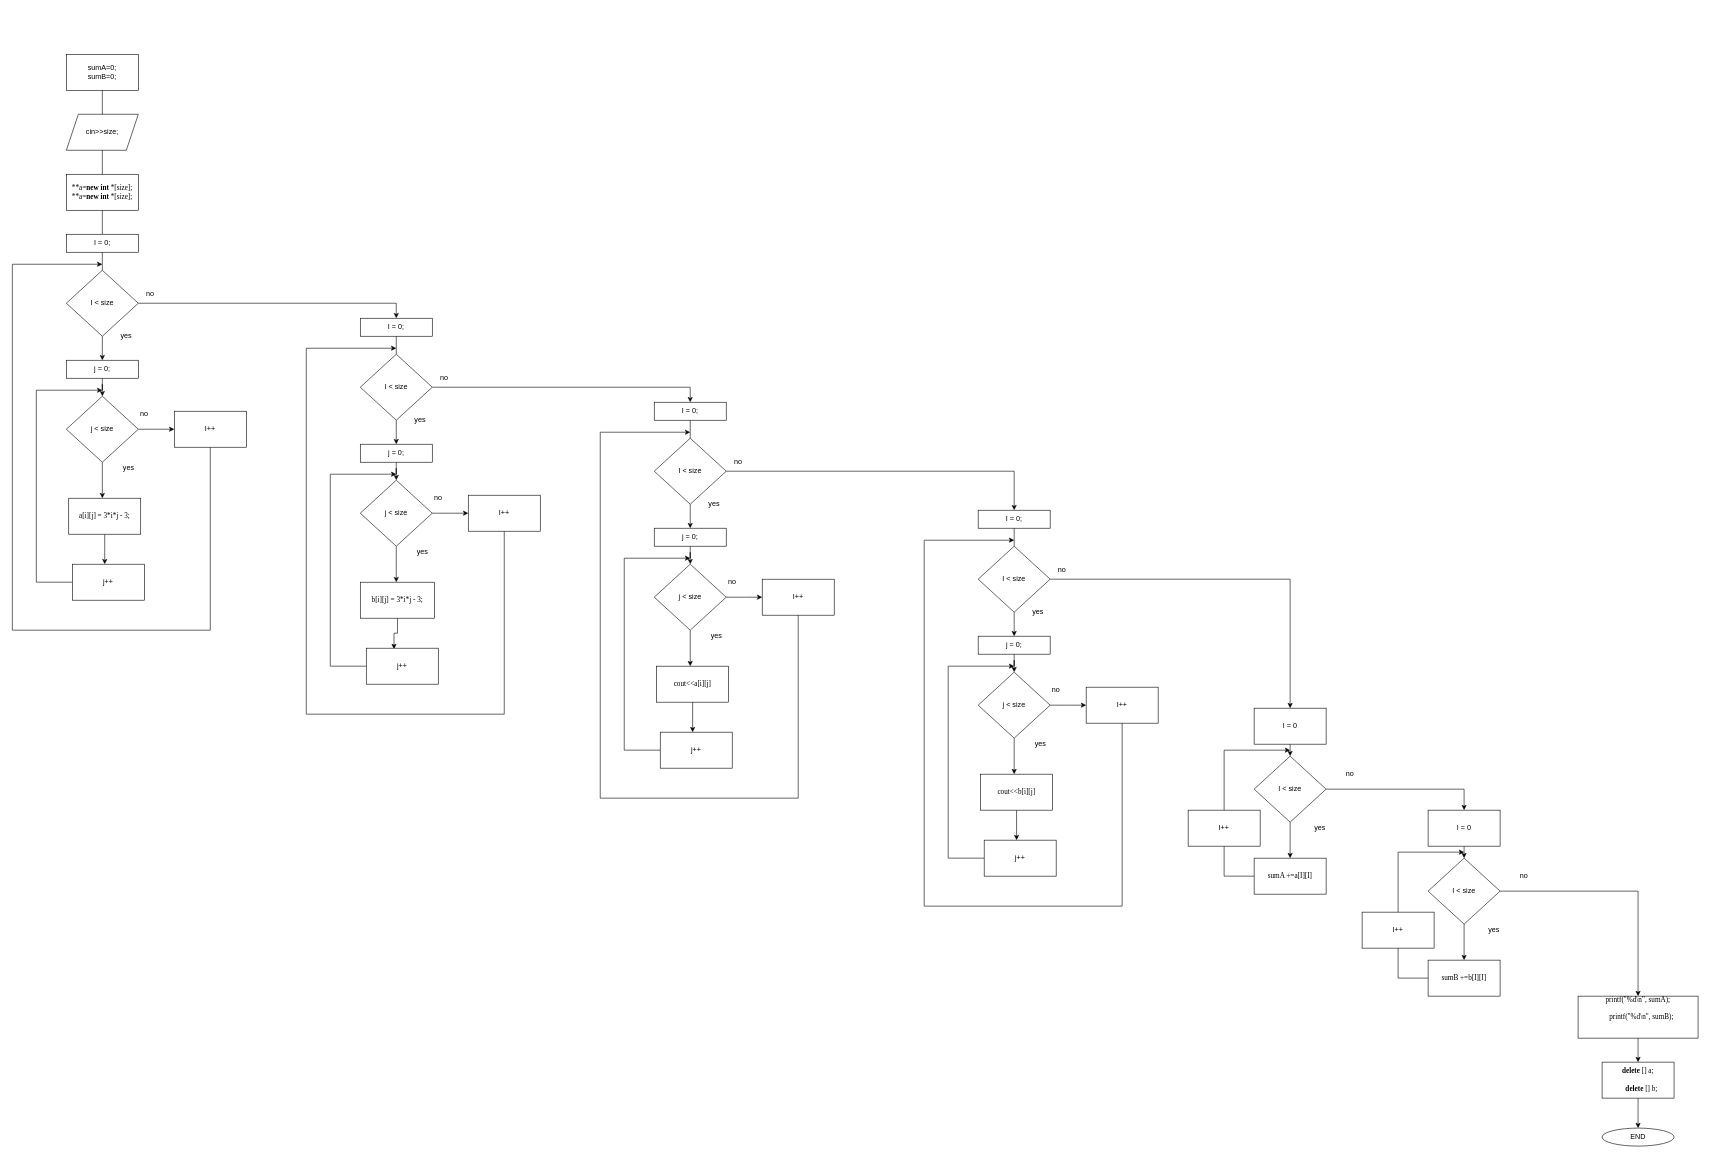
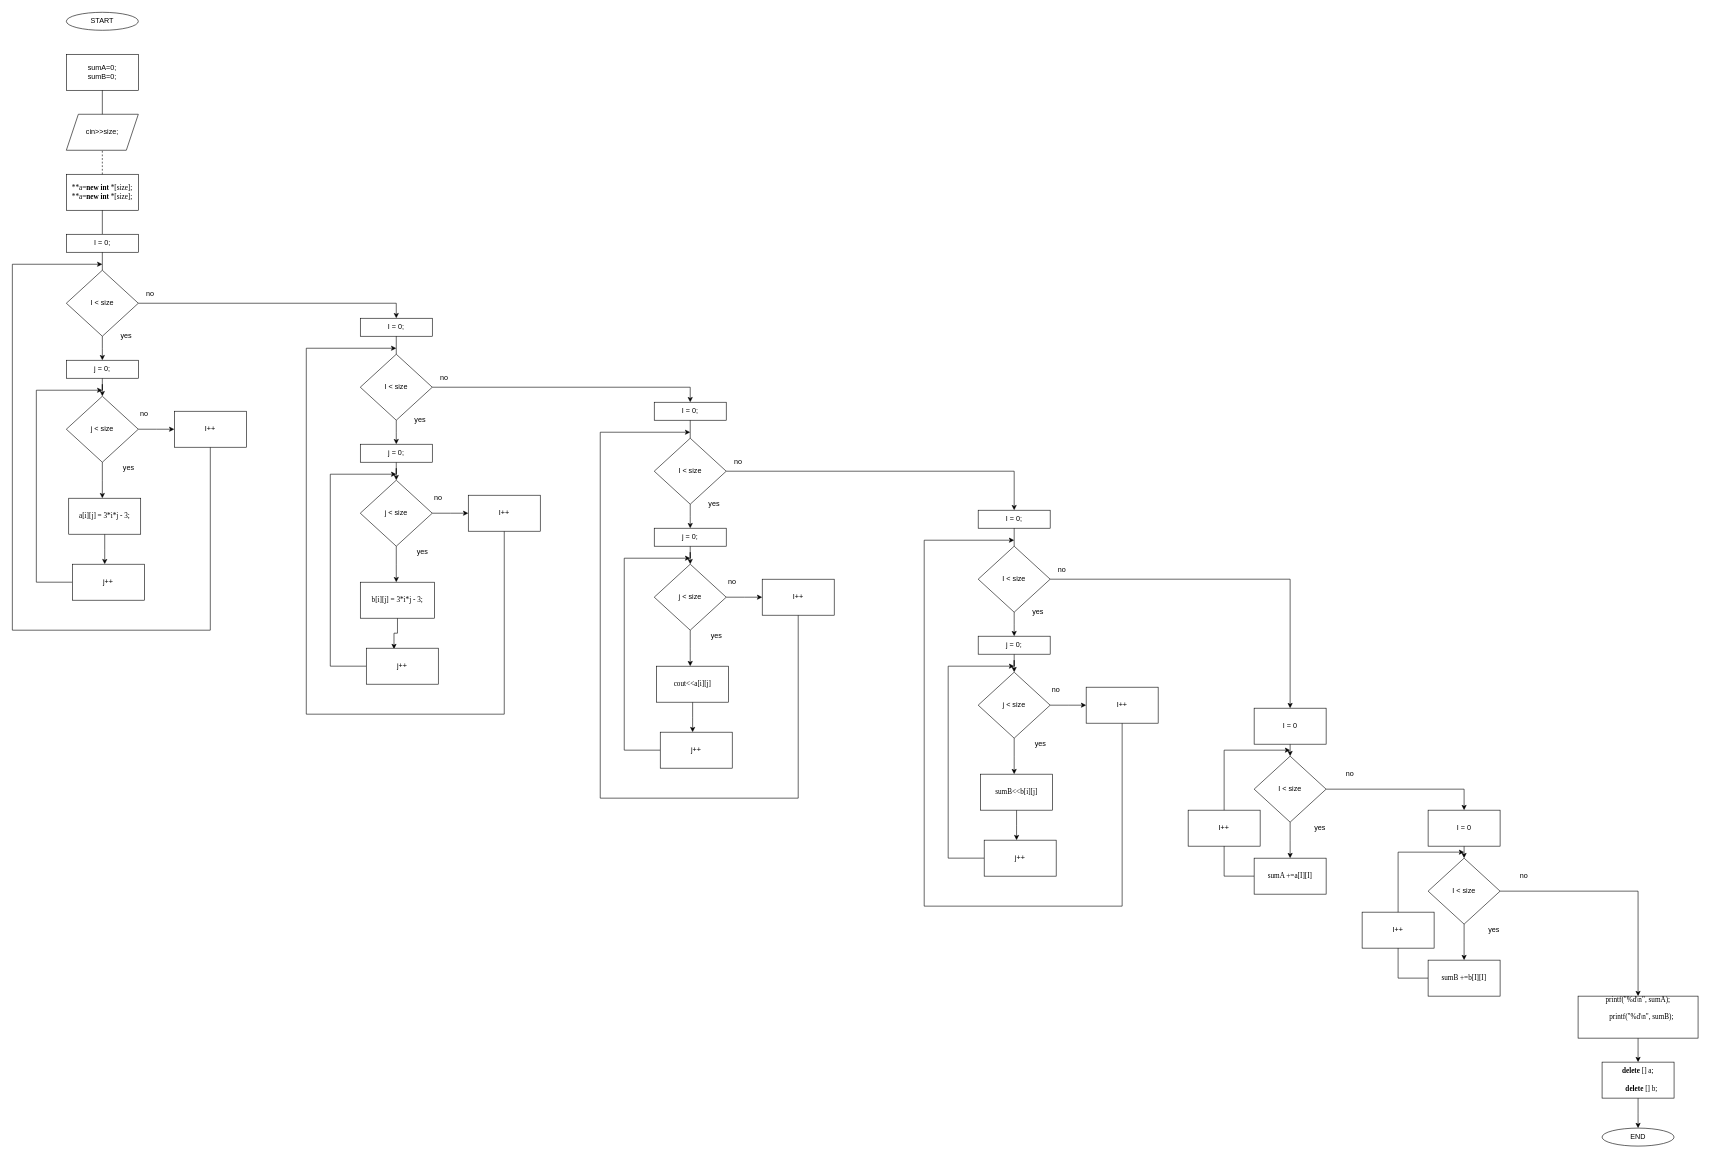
none -> (102, 21)
(102, 162) -> (102, 162)
(1017, 792) -> (1017, 792)
